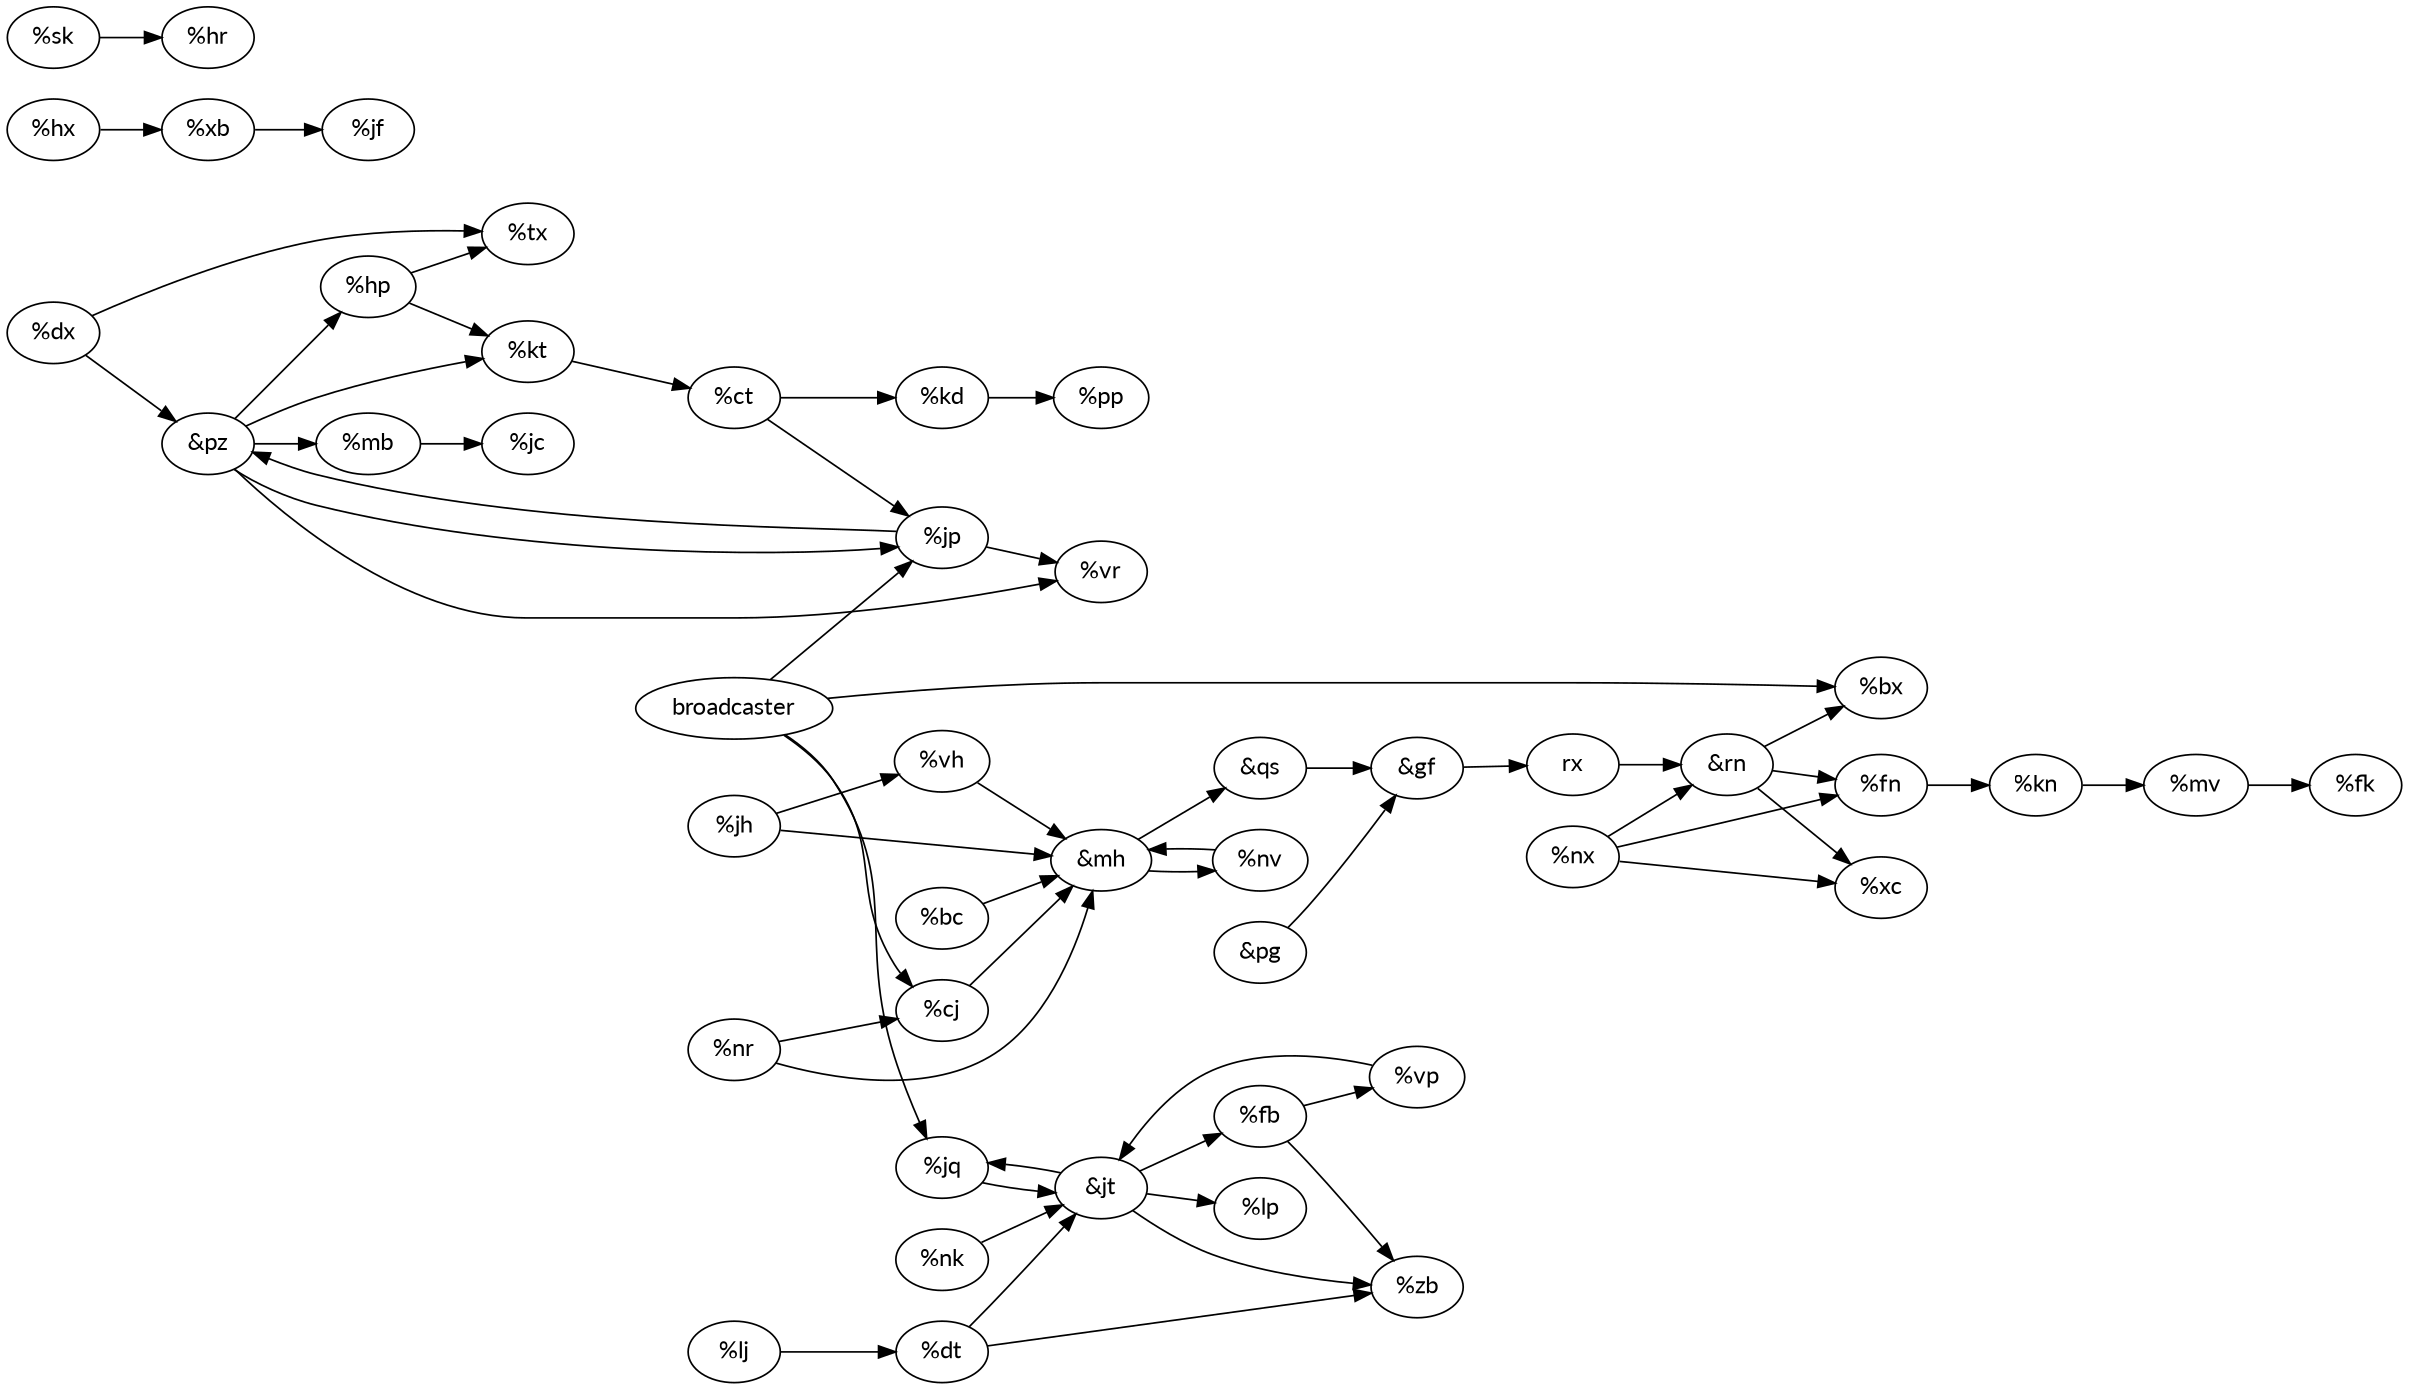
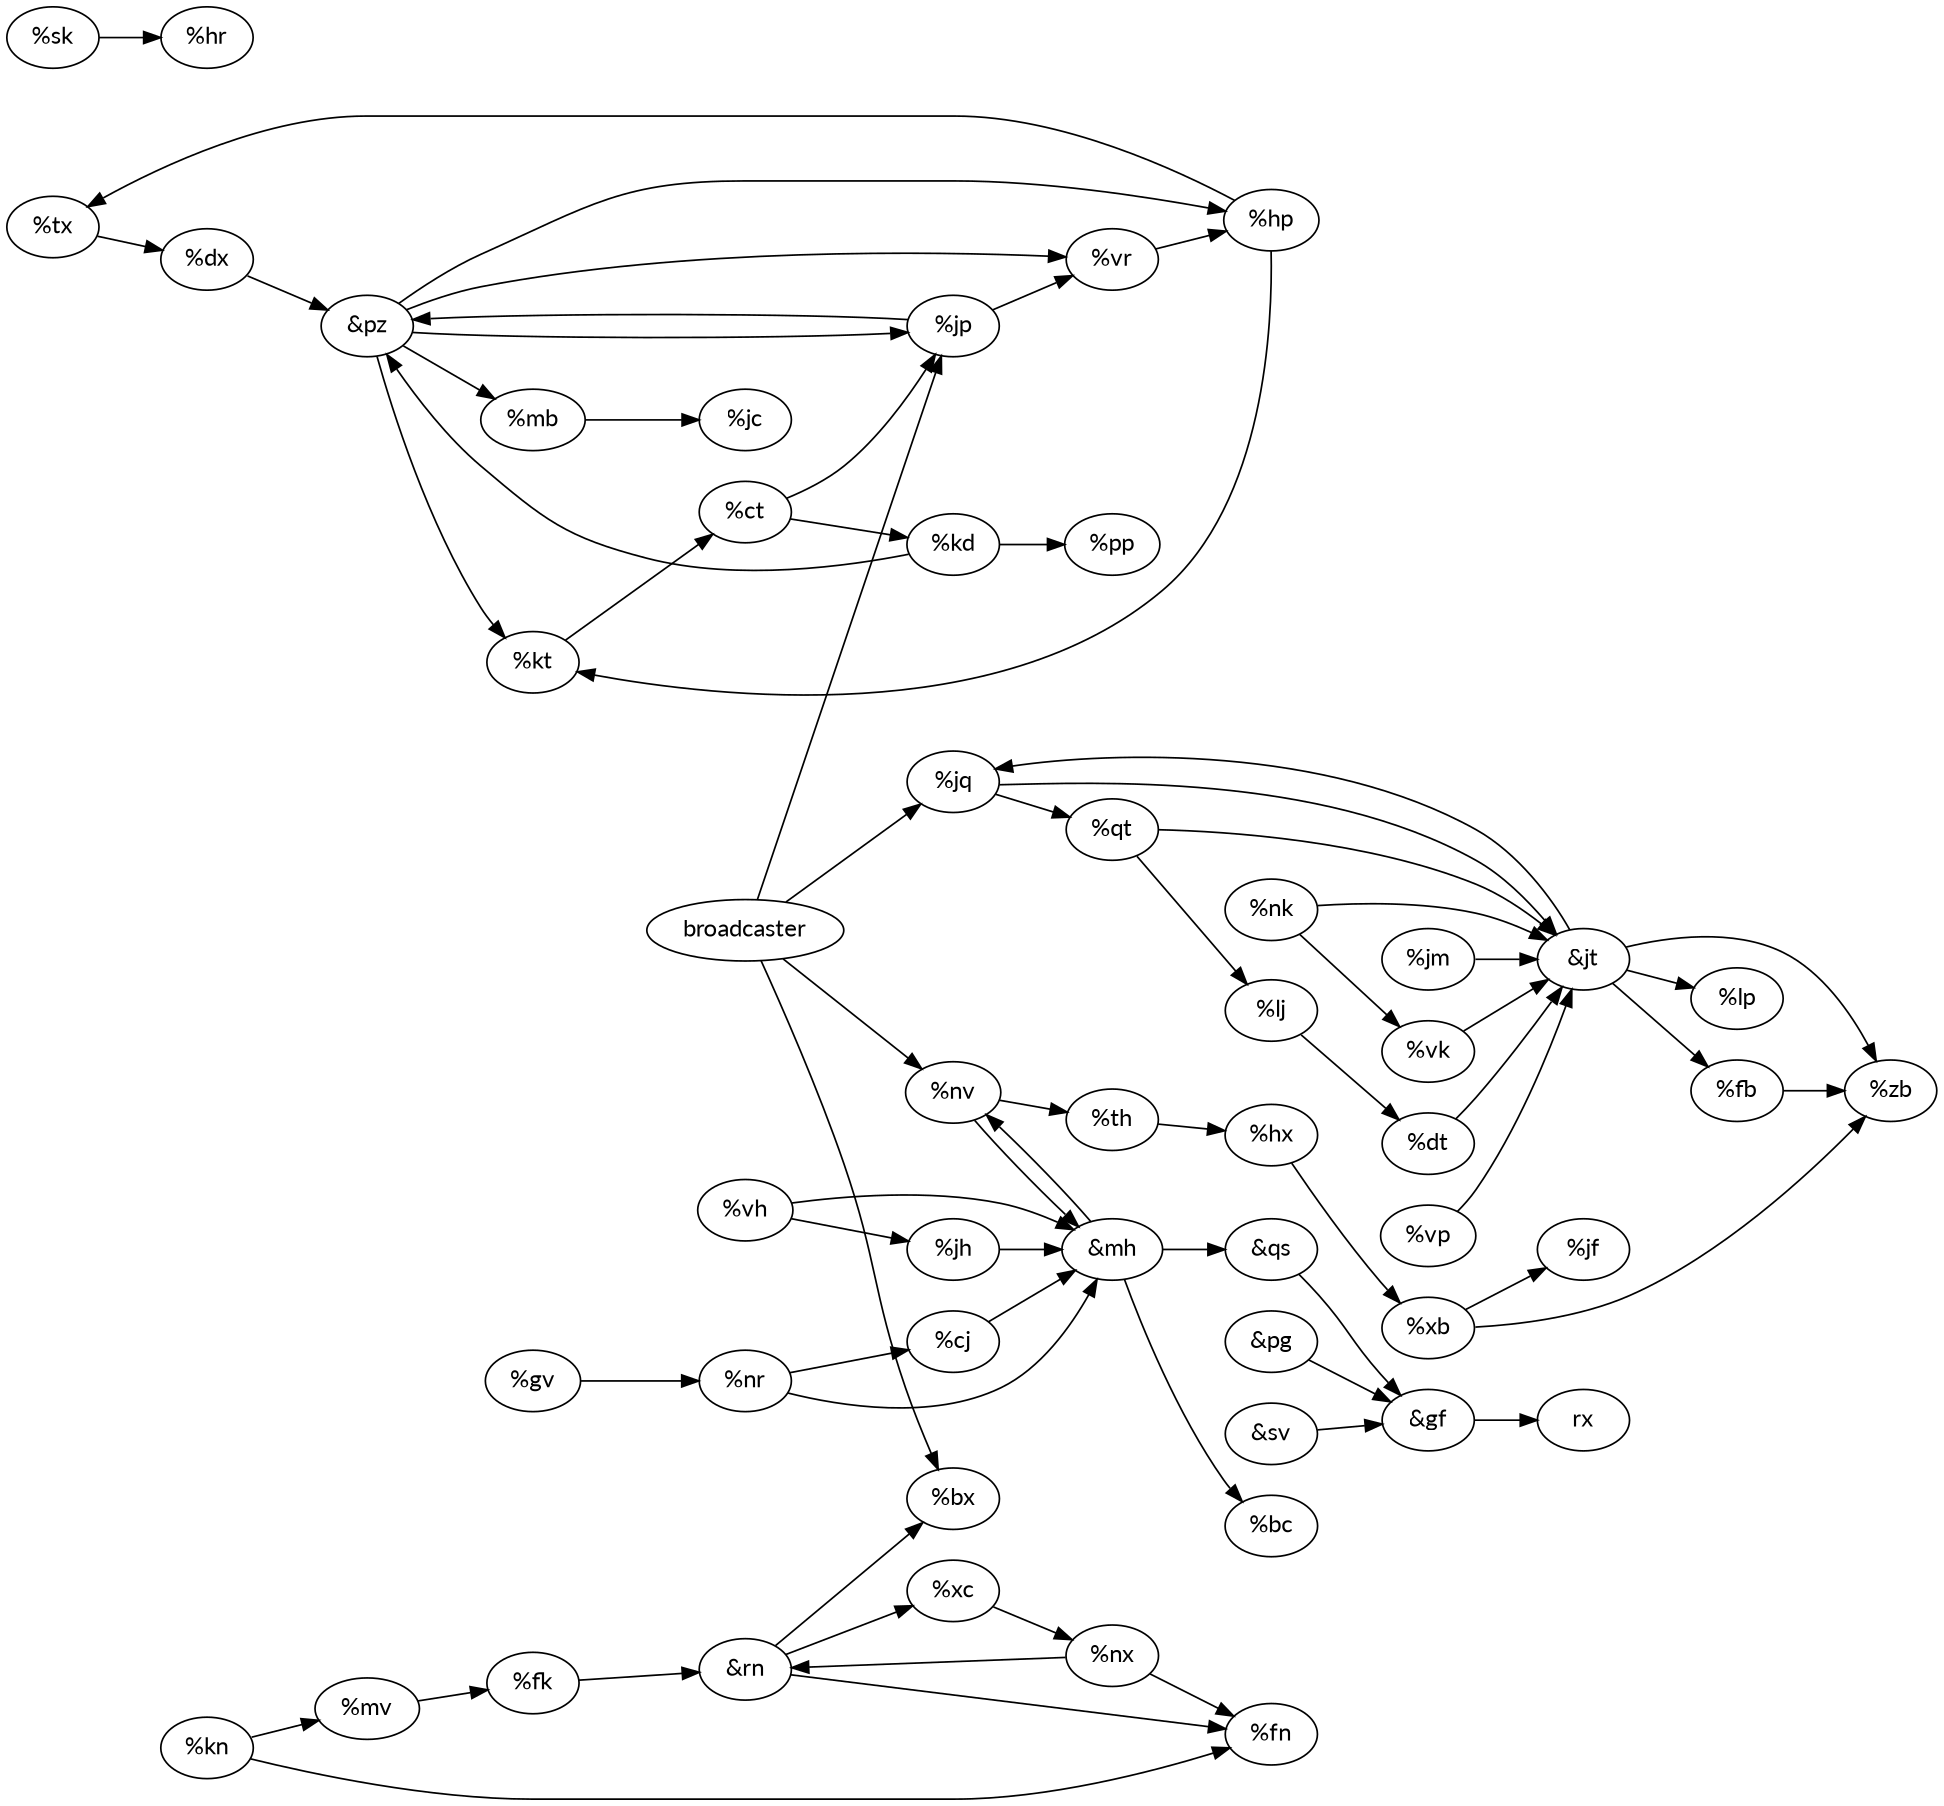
none -> (1183, 242)
(273, 251) -> (121, 241)
none -> (619, 551)
(1641, 765) -> (631, 1677)
(1949, 785) -> (733, 1799)
(829, 797) -> (841, 1228)
none -> (1112, 830)
(861, 844) -> (846, 1009)
(1719, 871) -> (1025, 1620)
(1012, 893) -> (1170, 1388)
none -> (1428, 959)
none -> (1428, 1051)
(1330, 1099) -> none
none -> (1112, 1120)
(1171, 1321) -> (1684, 1267)
none -> (533, 1381)
none -> (1271, 1434)
